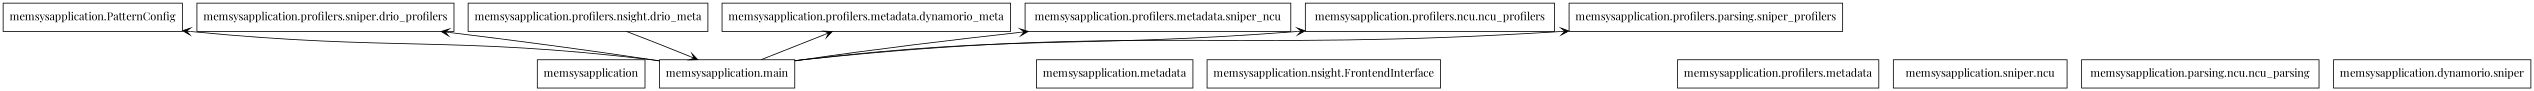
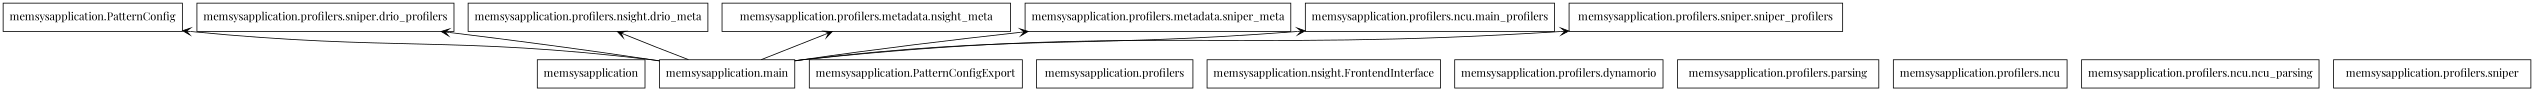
(866, 17) -> (866, 17)
(1158, 17) -> (1158, 17)
(1430, 17) -> (1430, 17)
(1706, 17) -> (1706, 17)
(659, 44) -> (656, 47)
none -> (916, 74)
(1115, 74) -> (1115, 74)
none -> (1559, 74)
(1778, 74) -> (1778, 74)
(1980, 74) -> (1980, 74)
(2200, 74) -> (2200, 74)
(2432, 74) -> (2432, 74)
